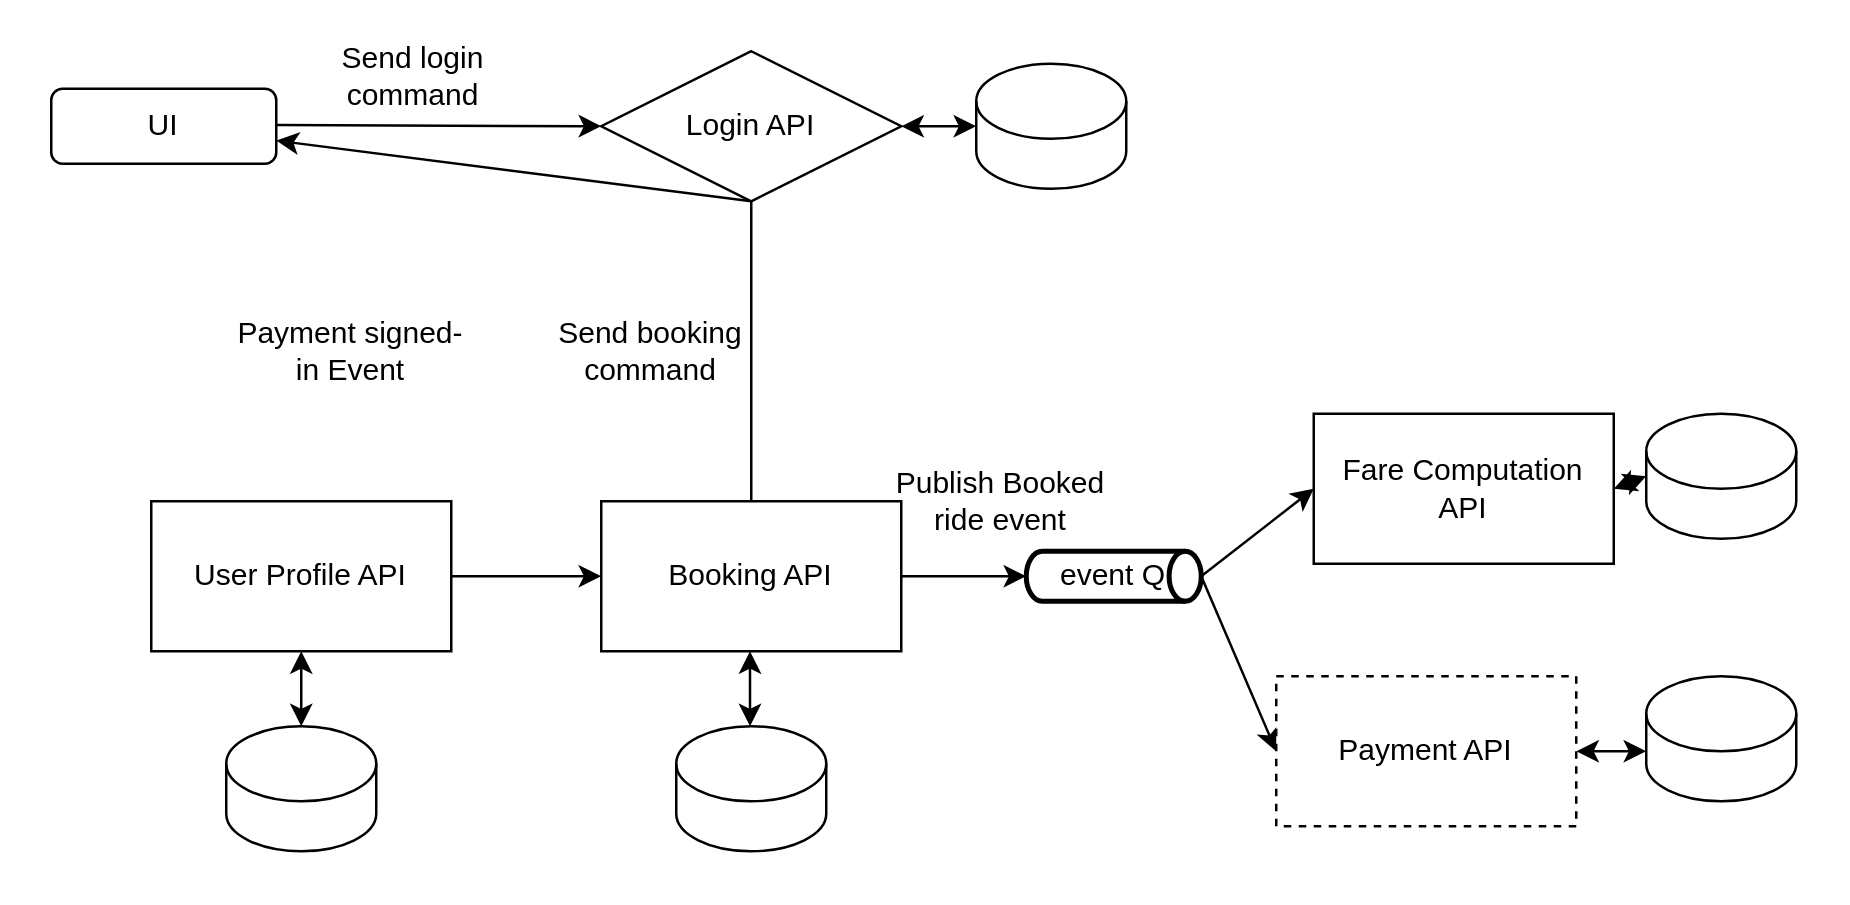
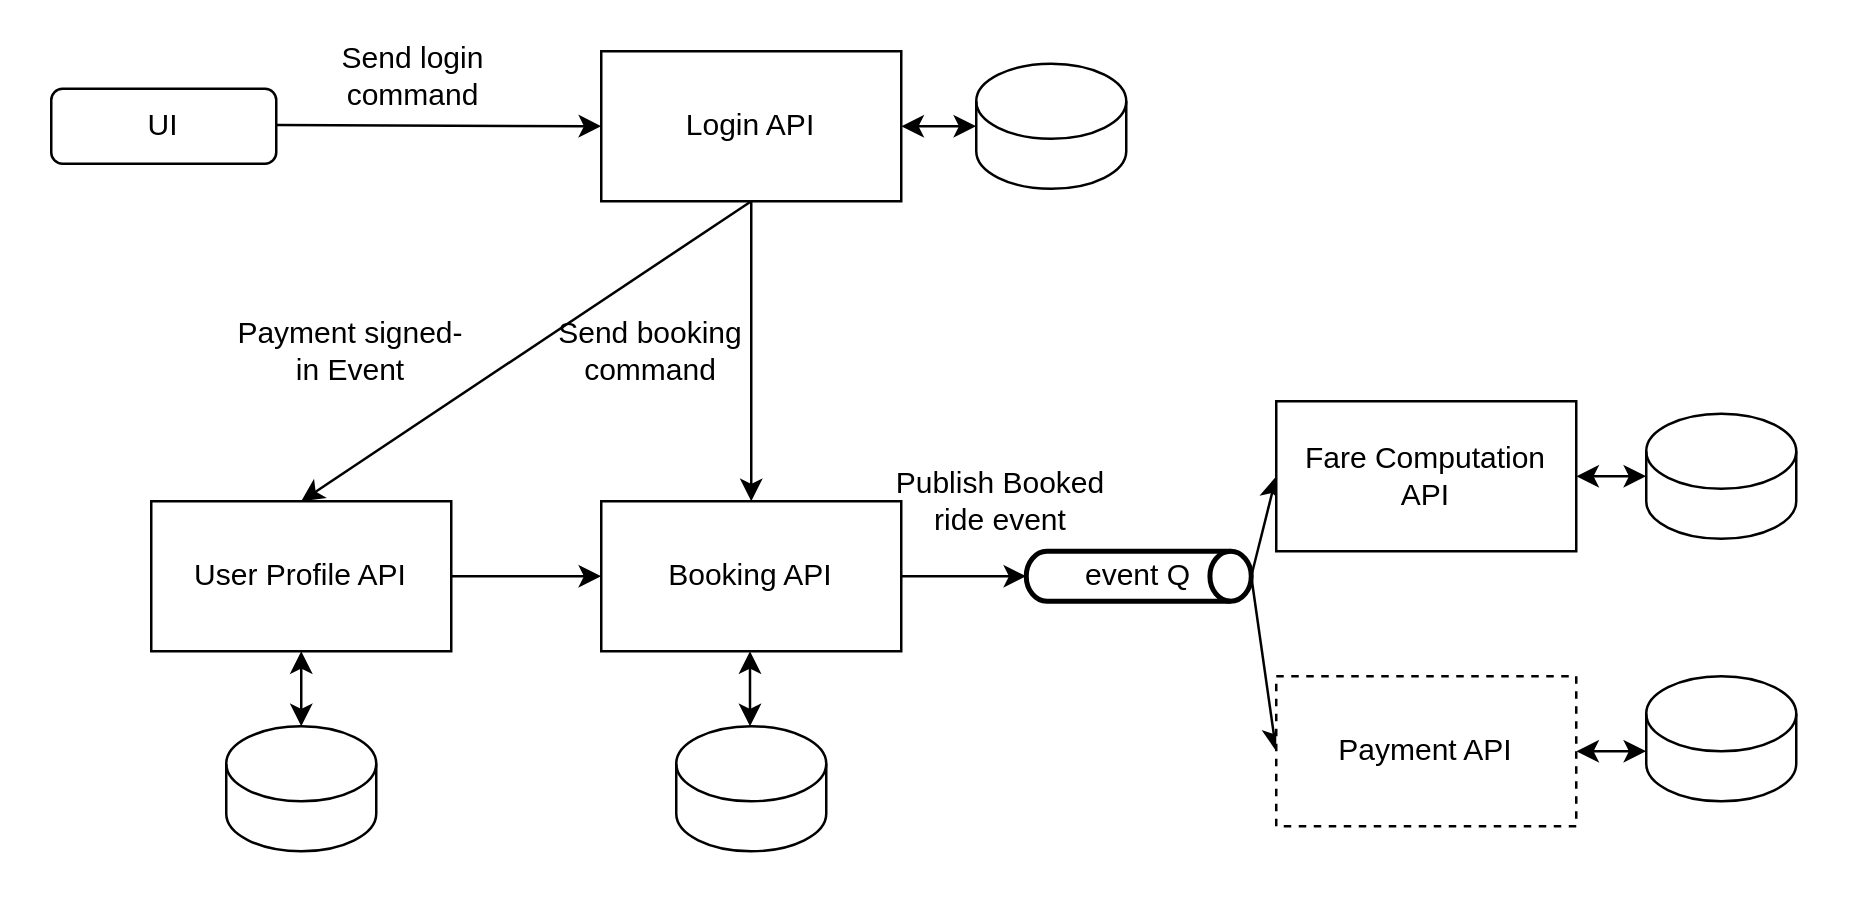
(751, 126) -> (751, 126)
(520, 172) -> (531, 348)
(1464, 489) -> (1426, 476)
(751, 490) -> (751, 483)
(1114, 576) -> (1139, 576)
